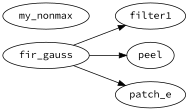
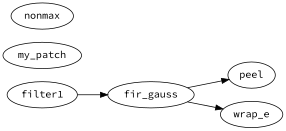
none -> (42, 16)
(46, 16) -> (42, 55)
(96, 37) -> (89, 95)
(150, 95) -> (252, 114)
